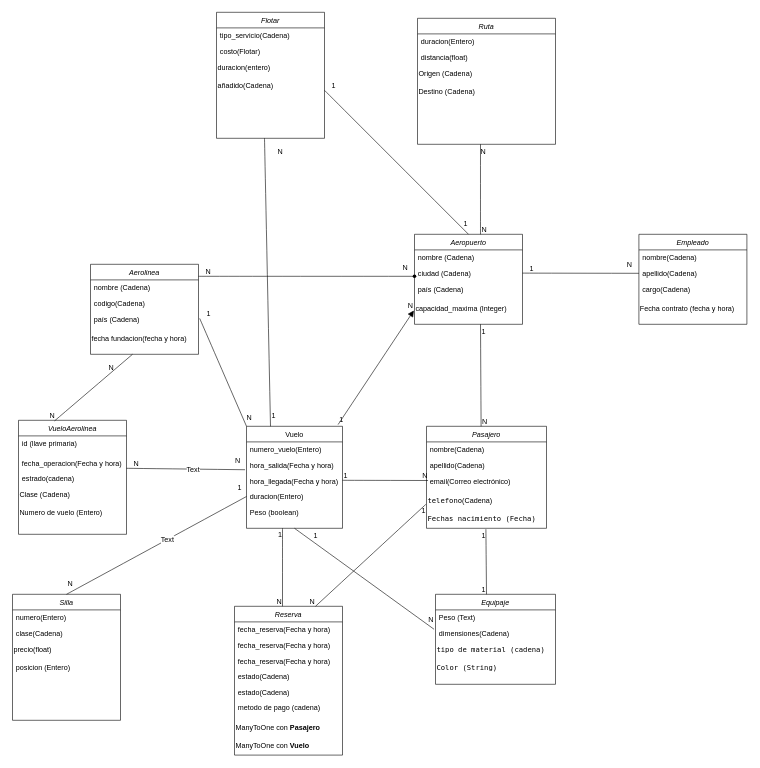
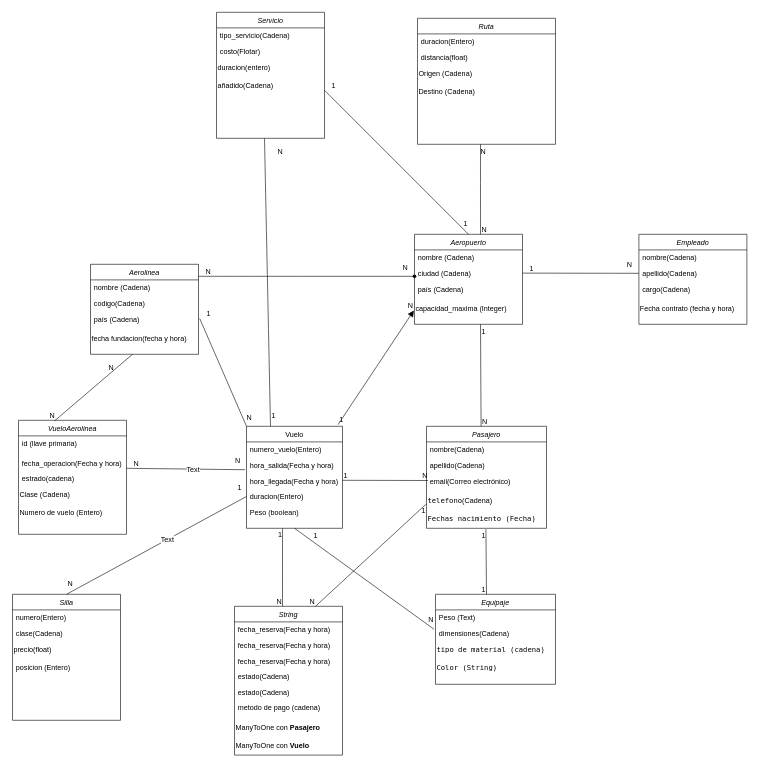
(270, 20) -> (270, 20)
(288, 614) -> (288, 614)
